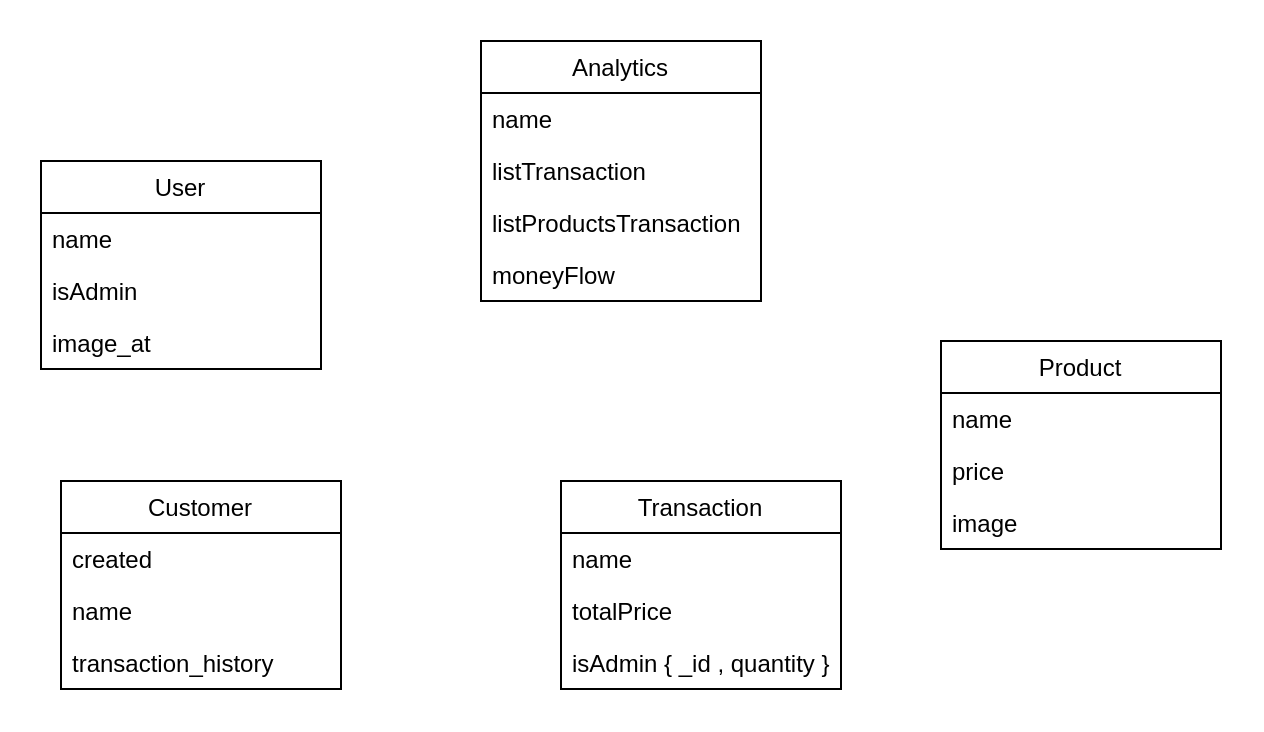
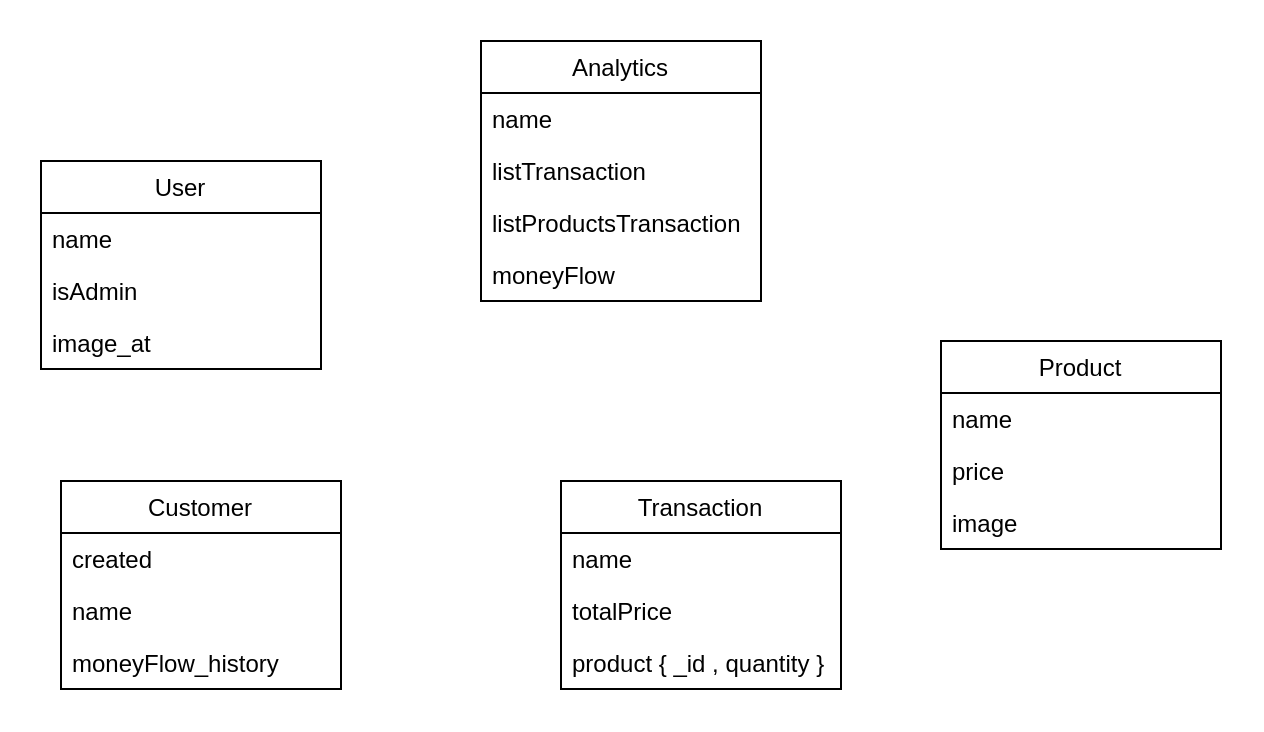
(193, 664) -> (180, 664)
(716, 664) -> (722, 664)
